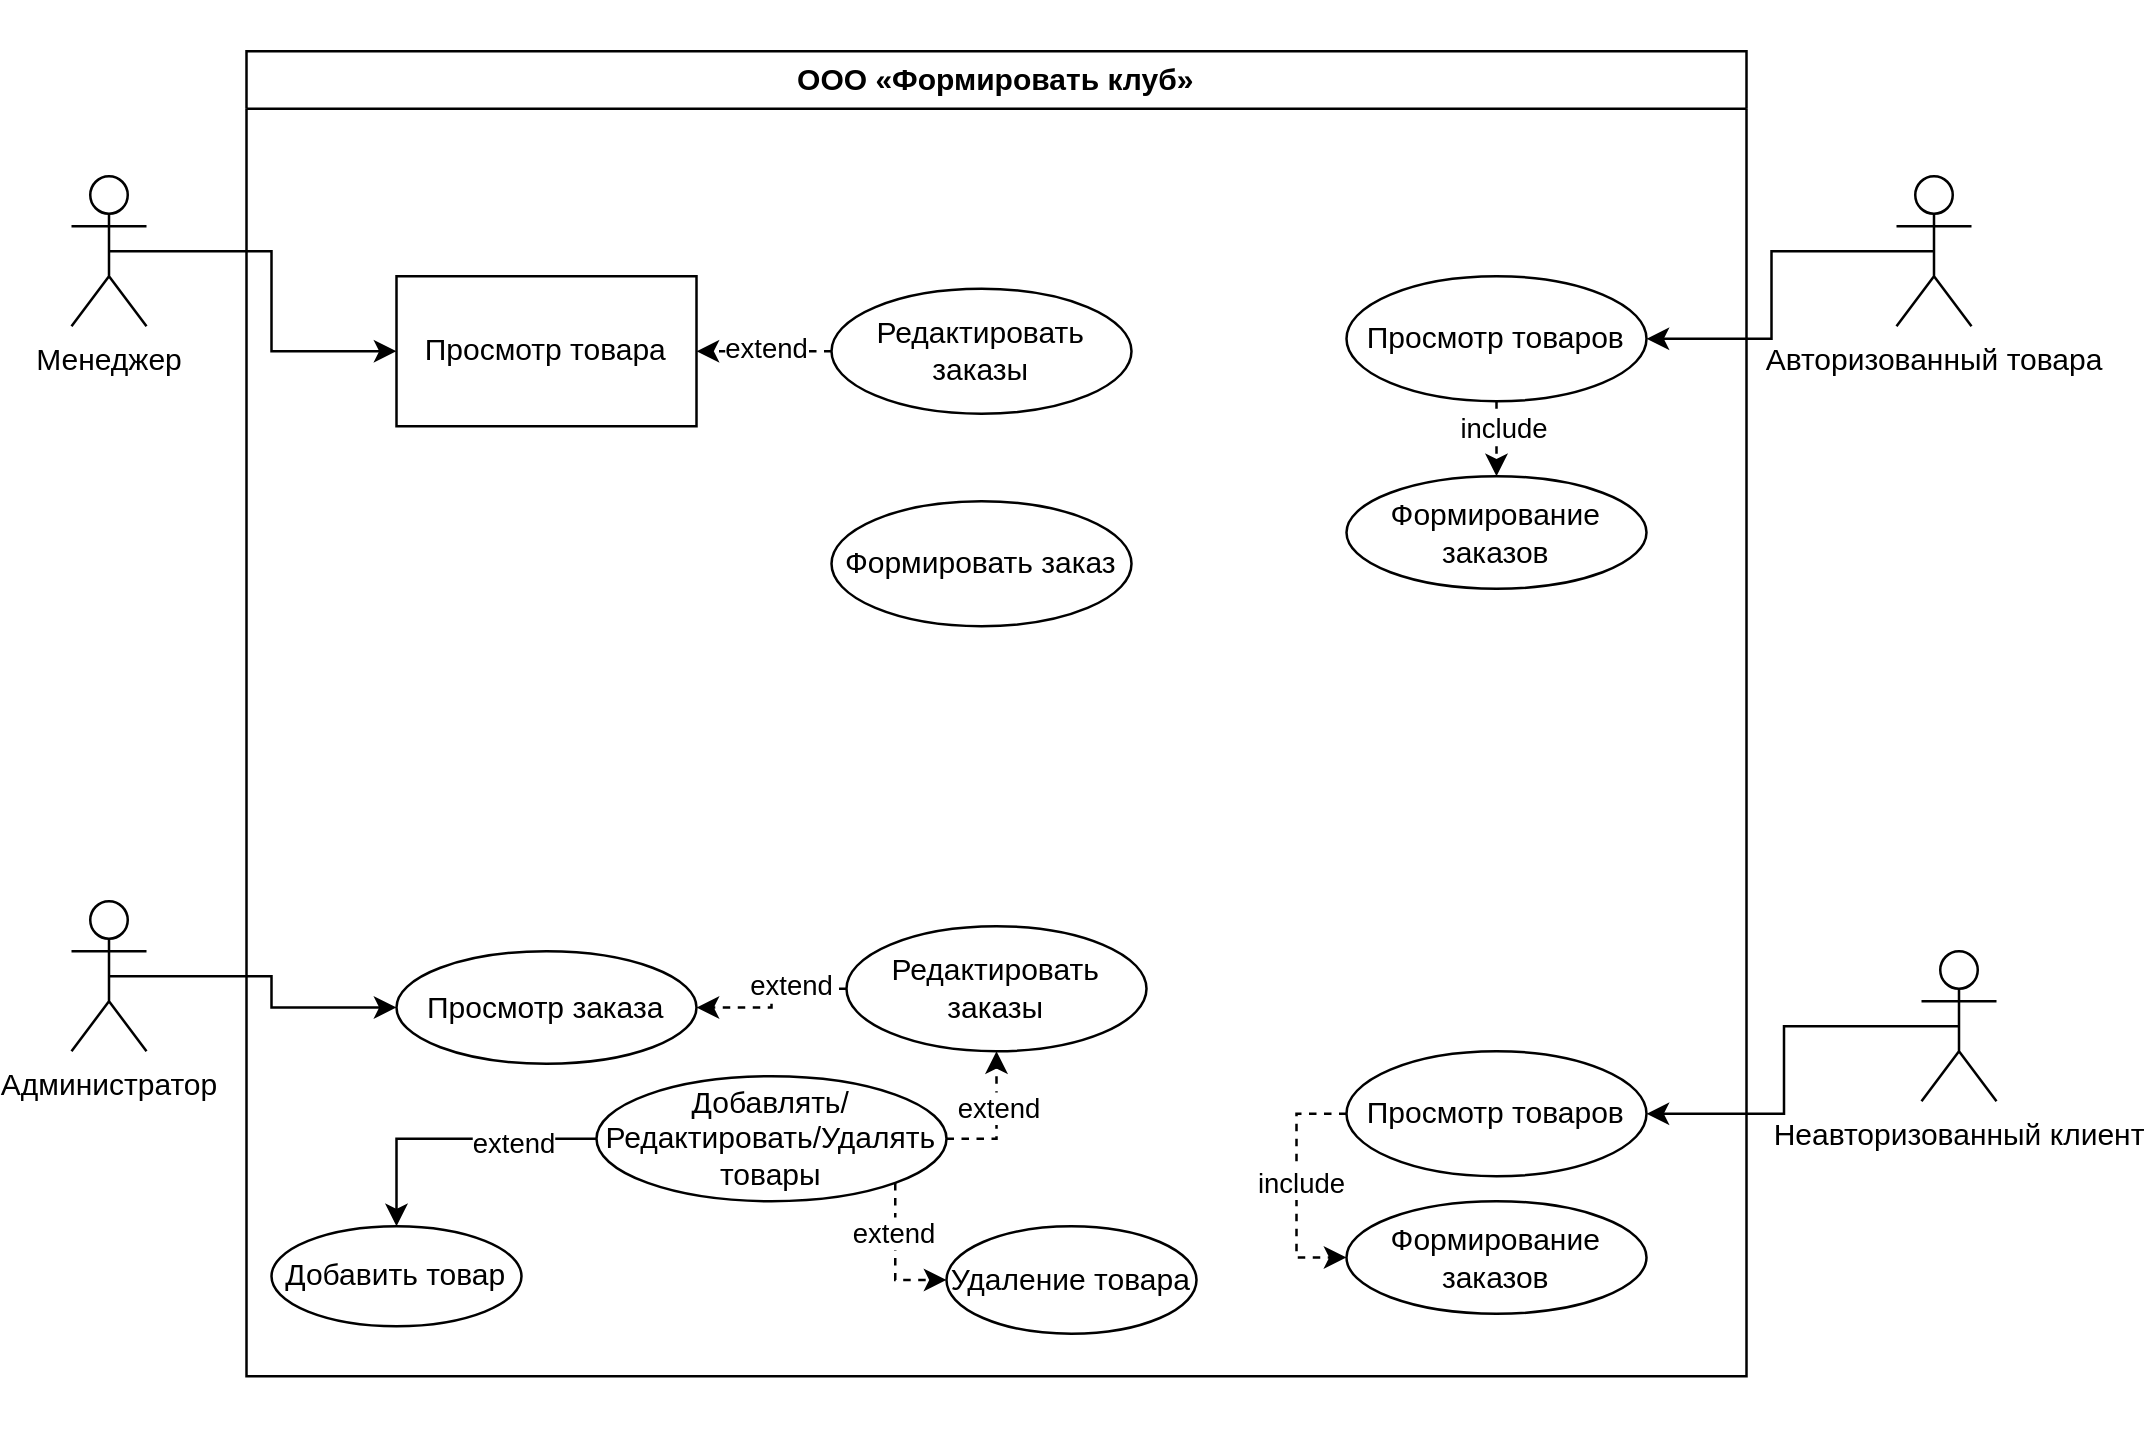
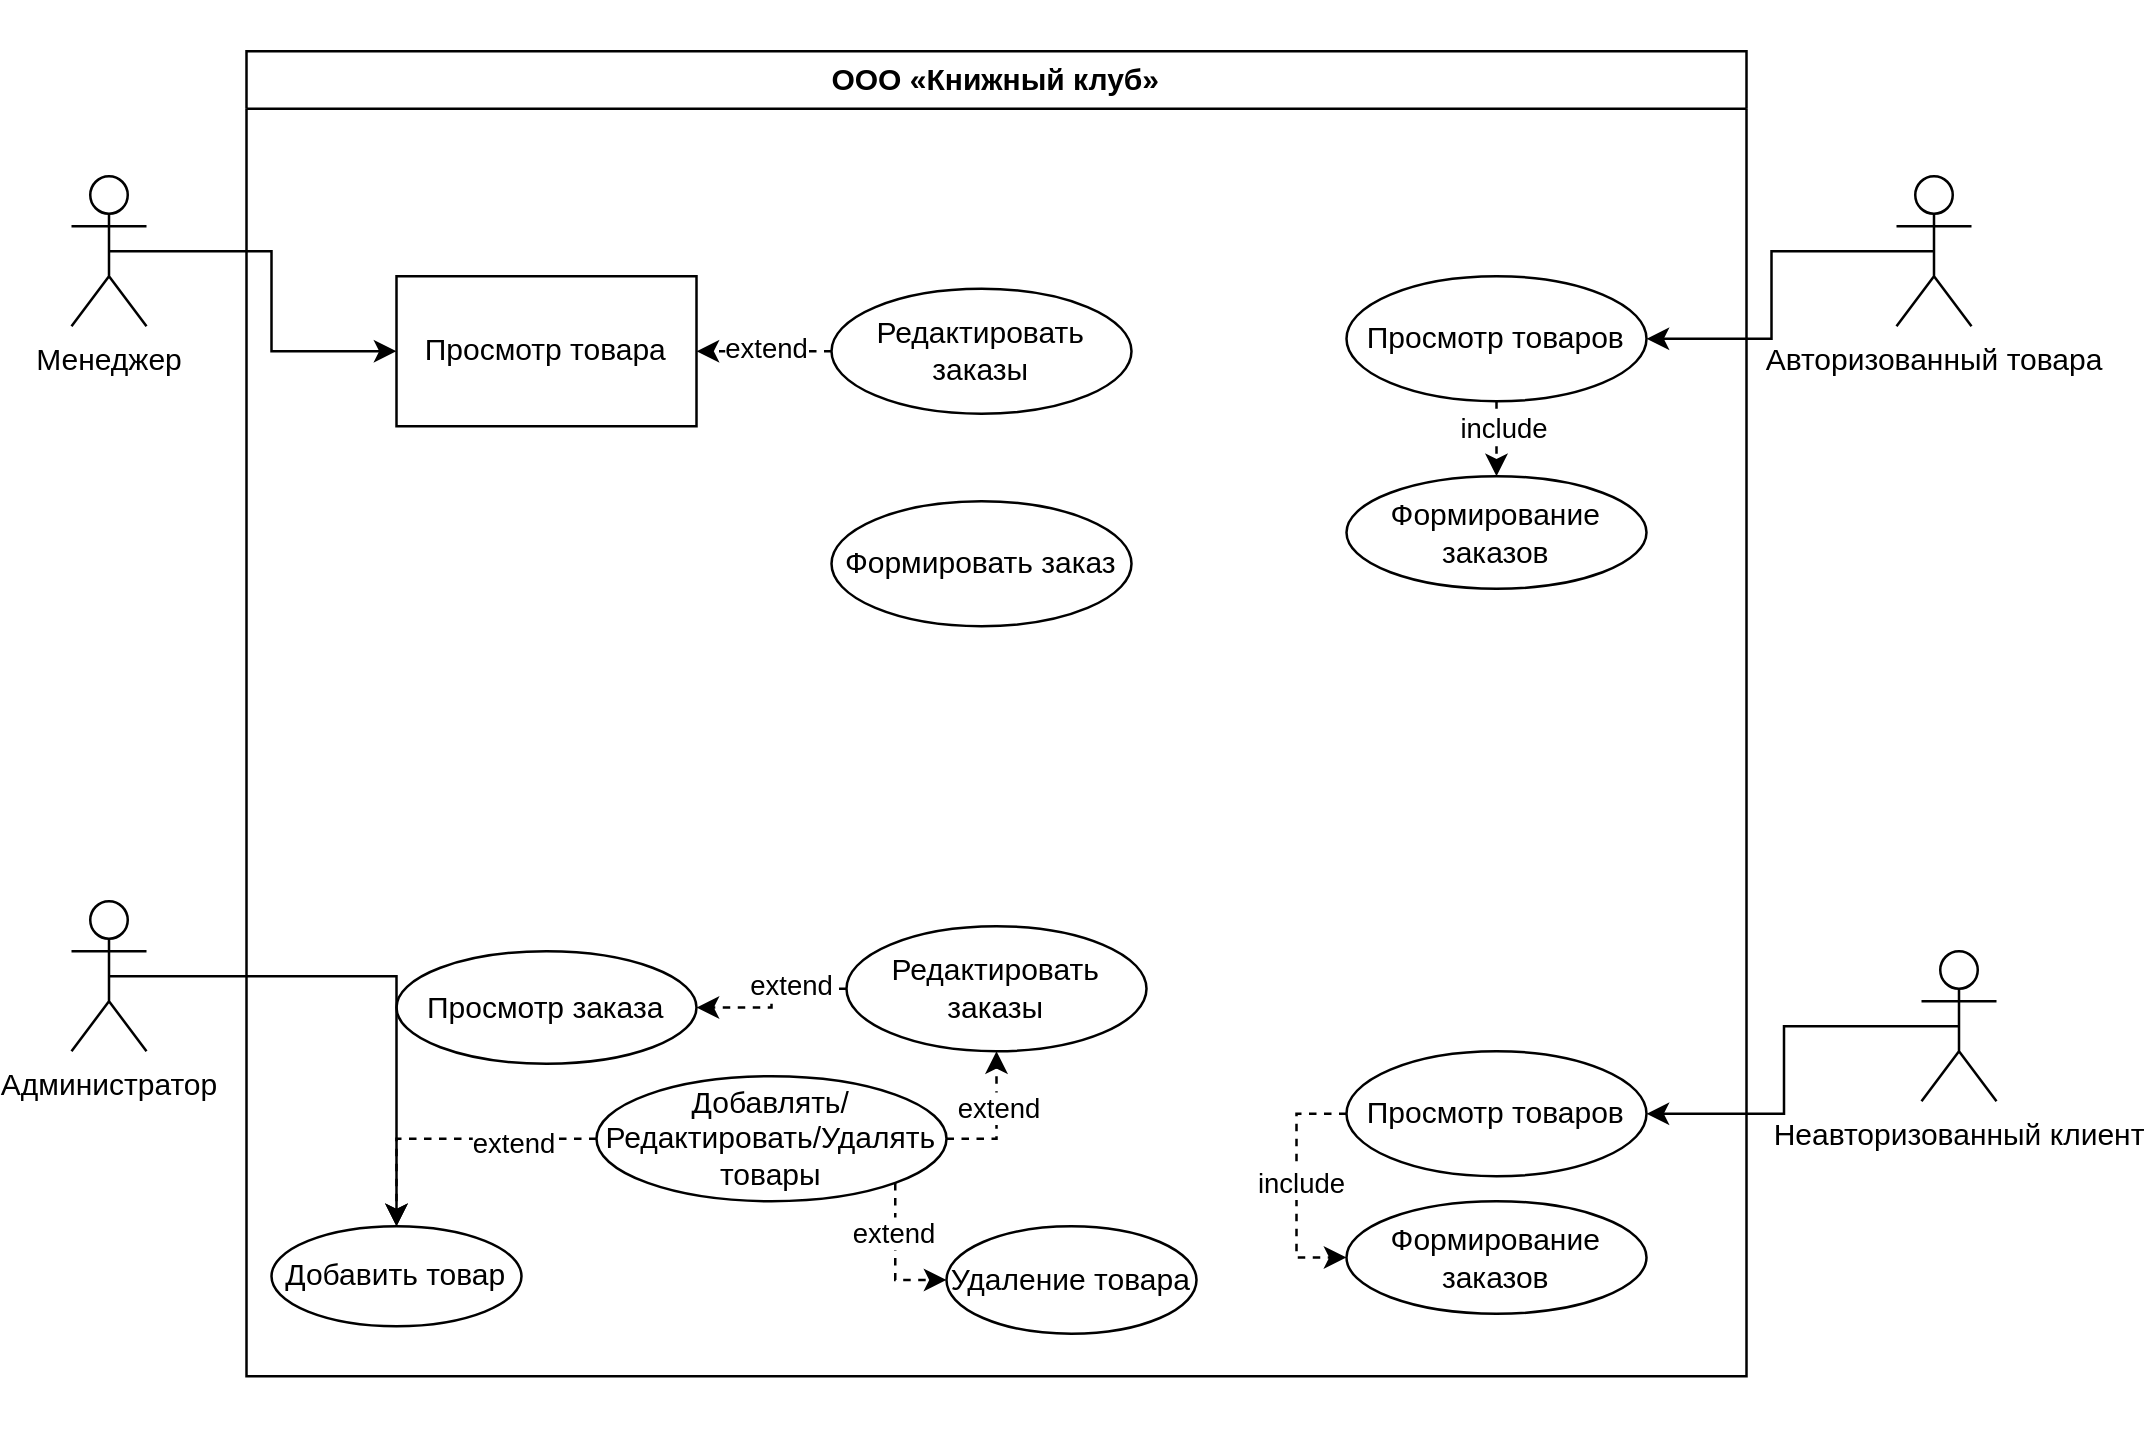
(996, 81) -> (996, 81)
(308, 1008) -> (396, 990)
(436, 1139) -> (436, 1139)
